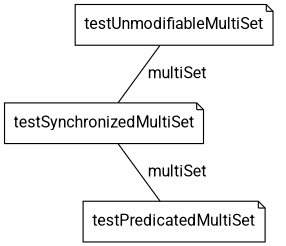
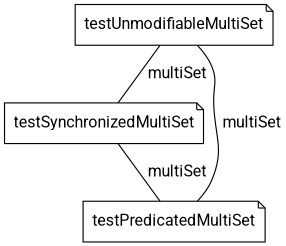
none -> (215, 124)
